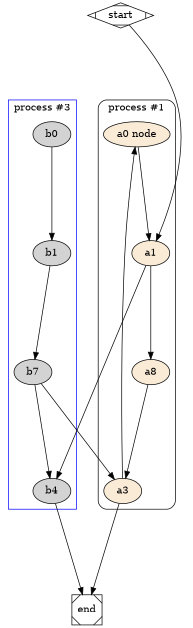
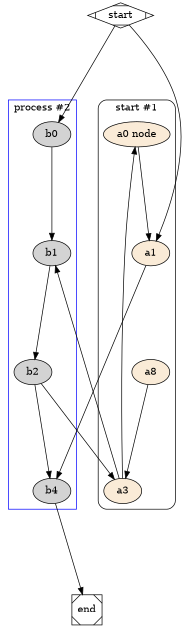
none -> (89, 71)
(42, 108) -> (42, 108)
(137, 108) -> (137, 108)
(151, 309) -> none
(33, 372) -> (33, 372)
(106, 546) -> (88, 375)
